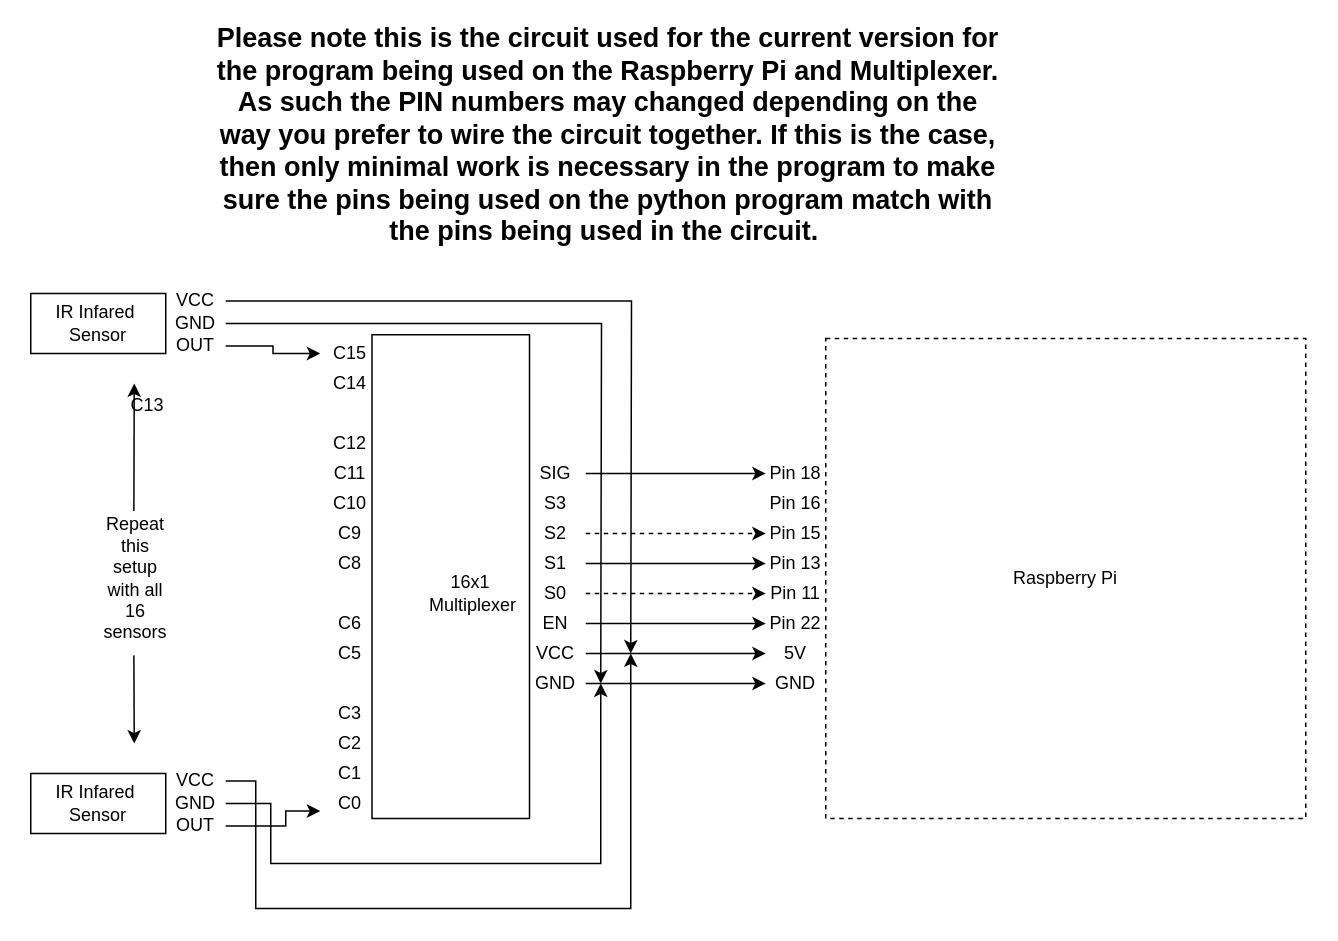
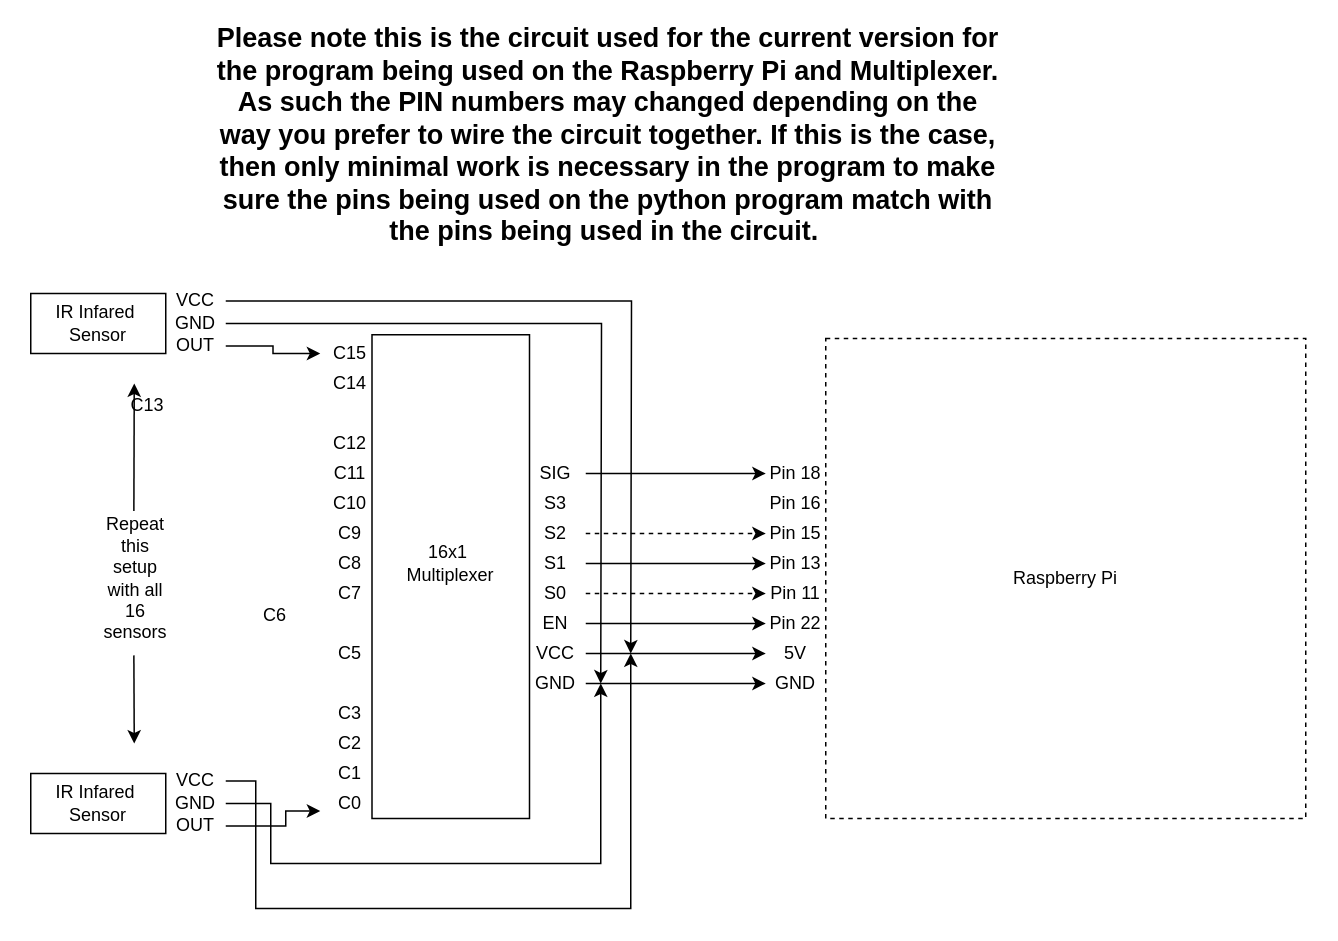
none -> (350, 593)
(473, 593) -> (451, 563)
(350, 623) -> (275, 616)
